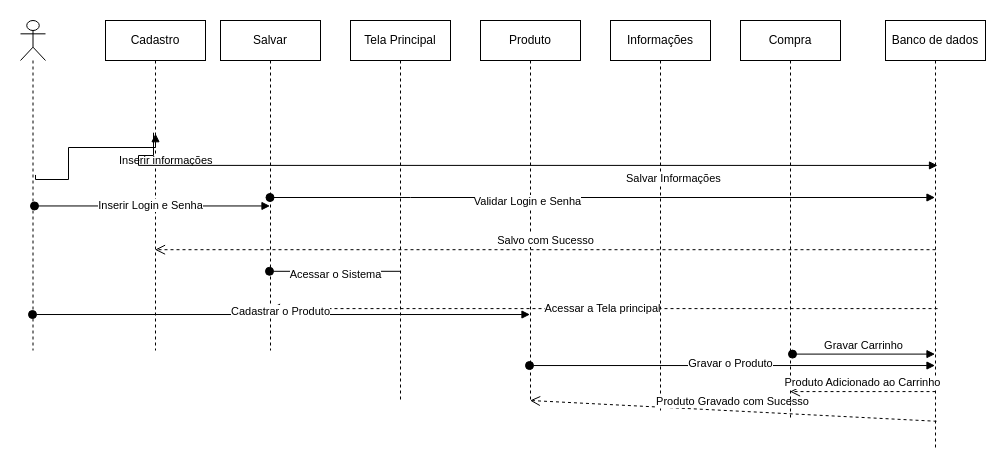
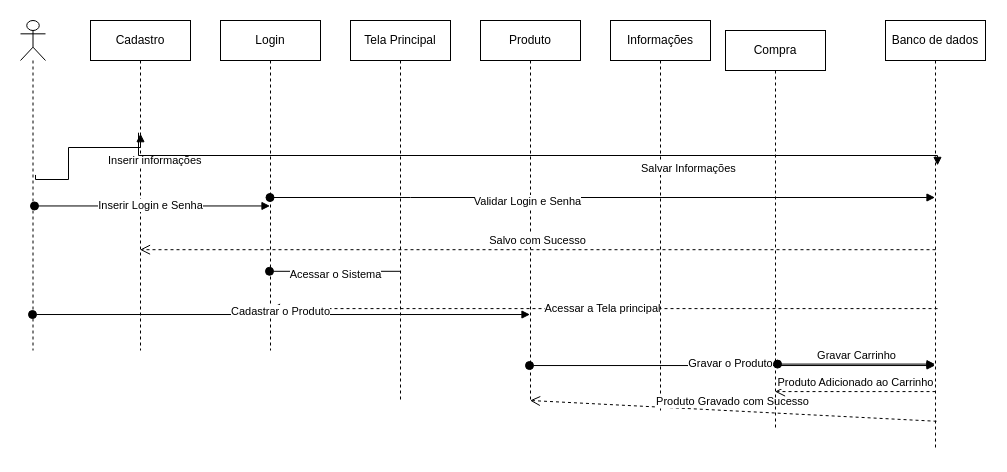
(271, 41) -> (271, 41)
(156, 186) -> (141, 186)
(791, 221) -> (776, 231)
